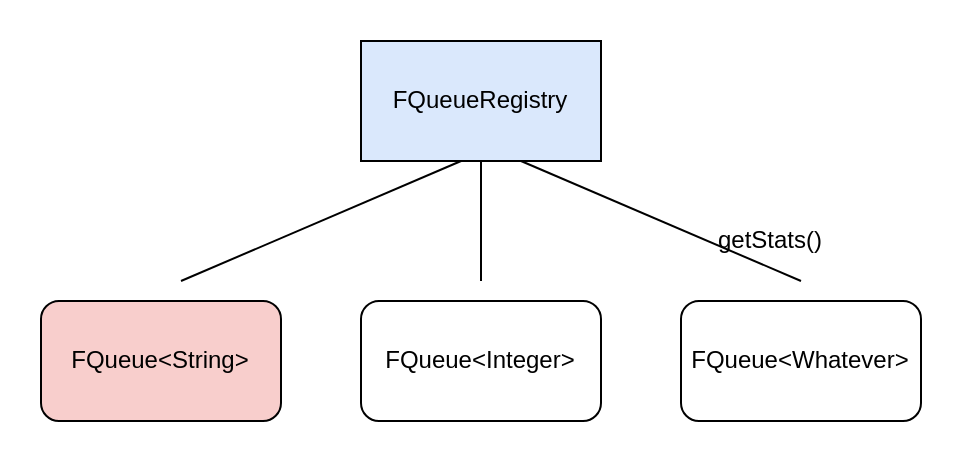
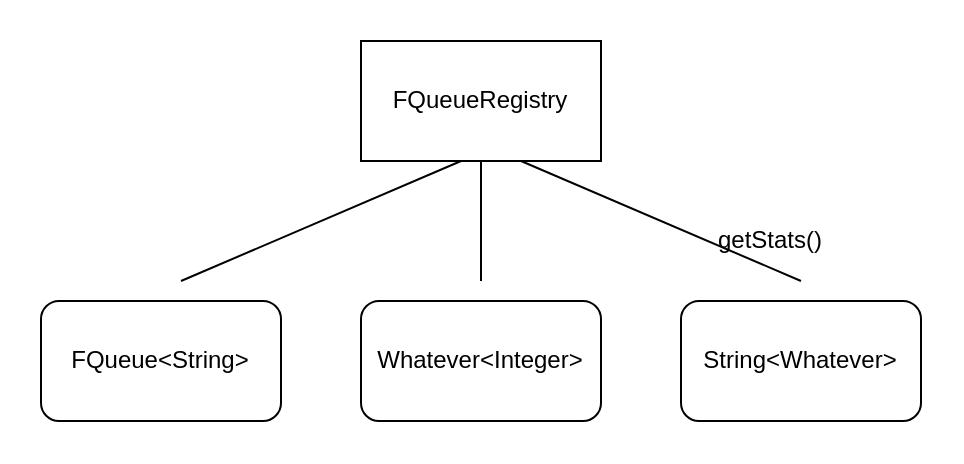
(481, 101) -> (481, 101)
(161, 361) -> (161, 361)
(481, 361) -> (481, 361)
(801, 361) -> (801, 361)
